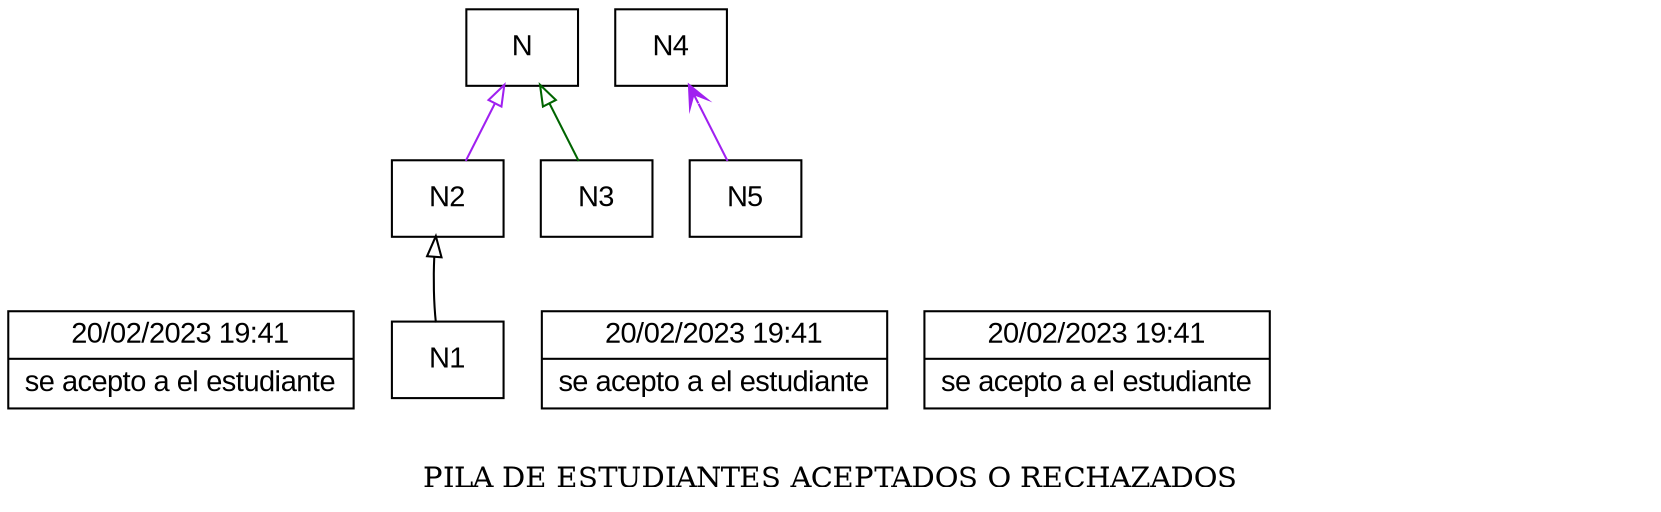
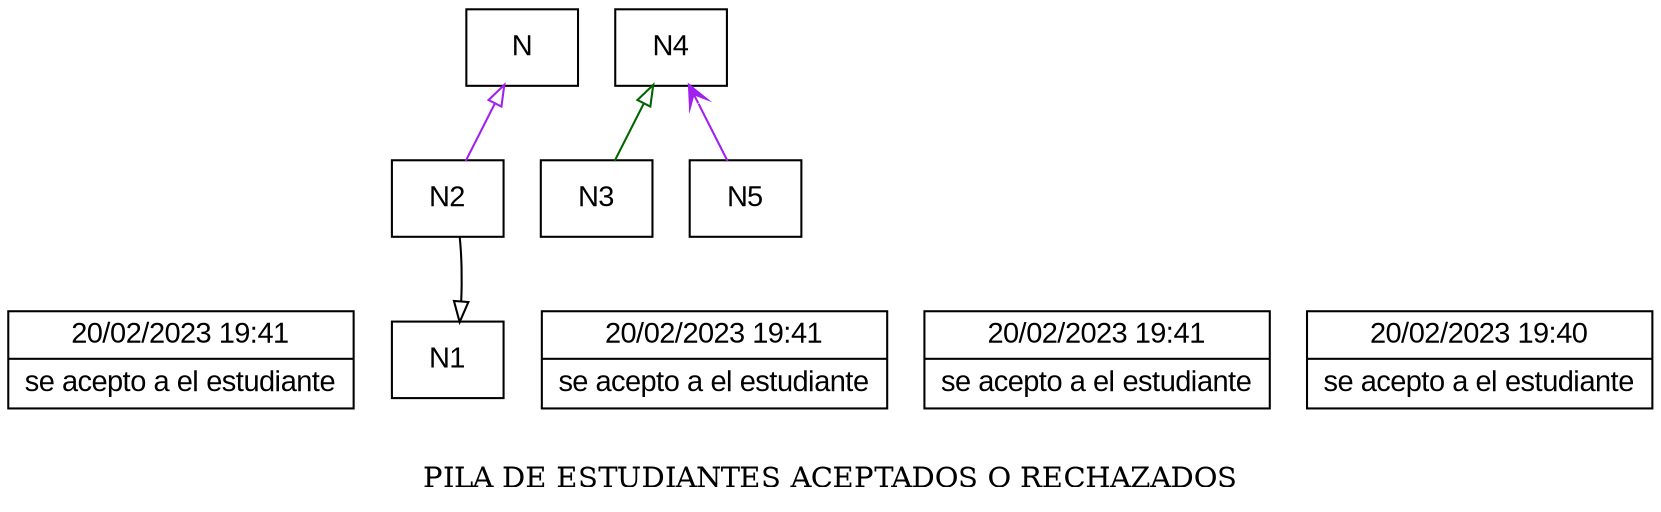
(564, 132) -> (629, 132)
(434, 289) -> (462, 269)
none -> (1480, 360)
